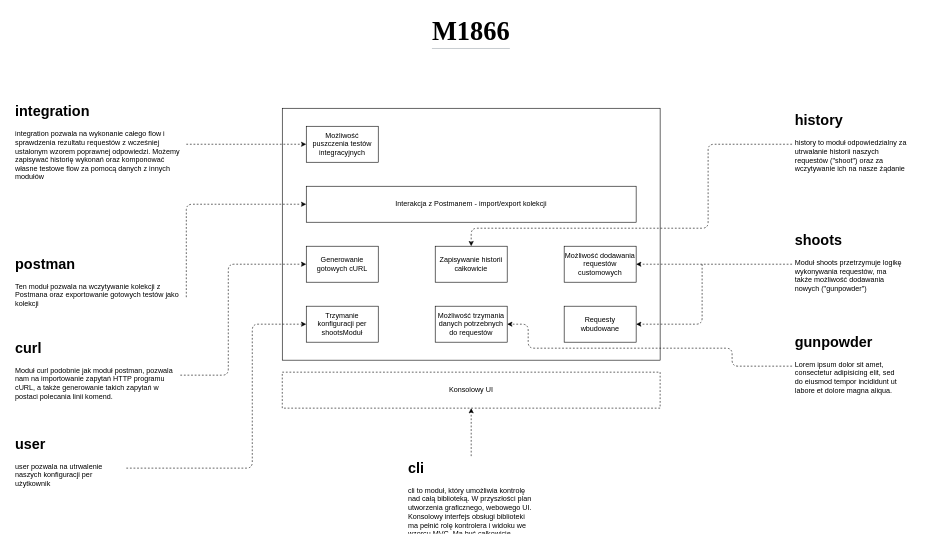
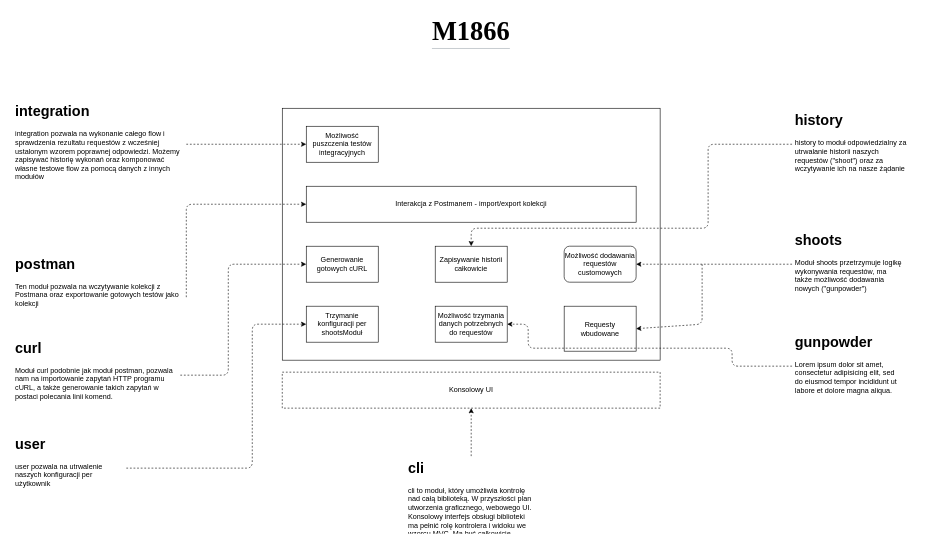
(600, 264) -> (600, 264)
(600, 324) -> (600, 329)
